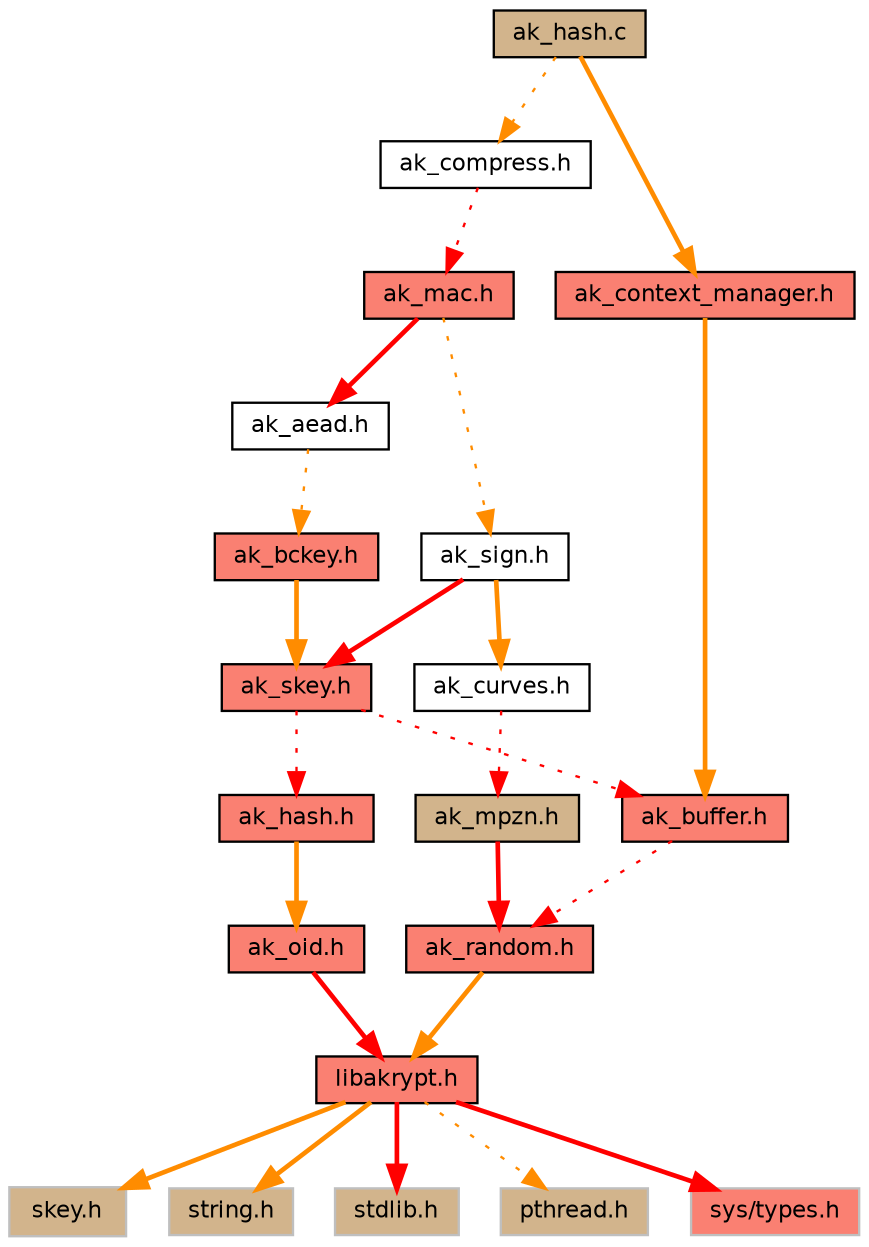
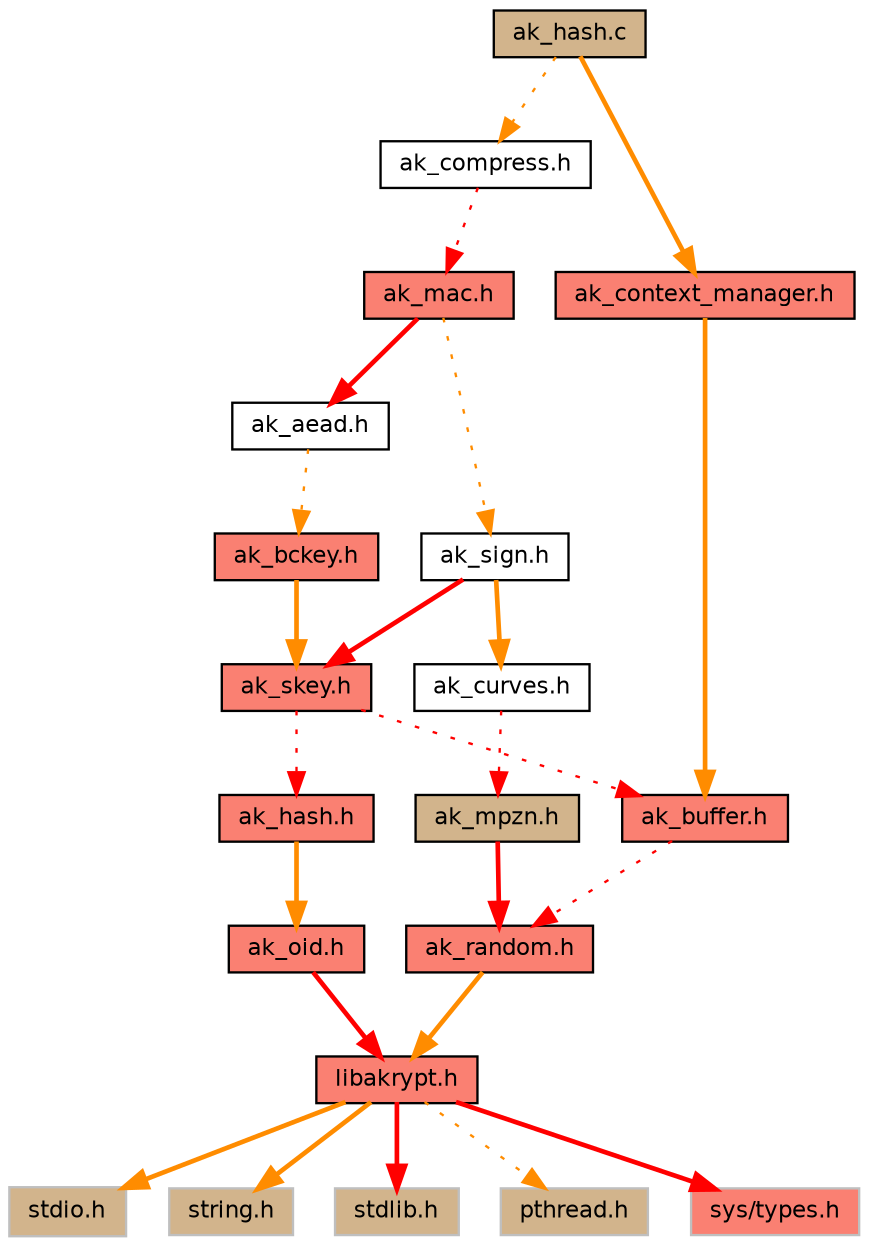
(68, 1212) -> (68, 1212)
